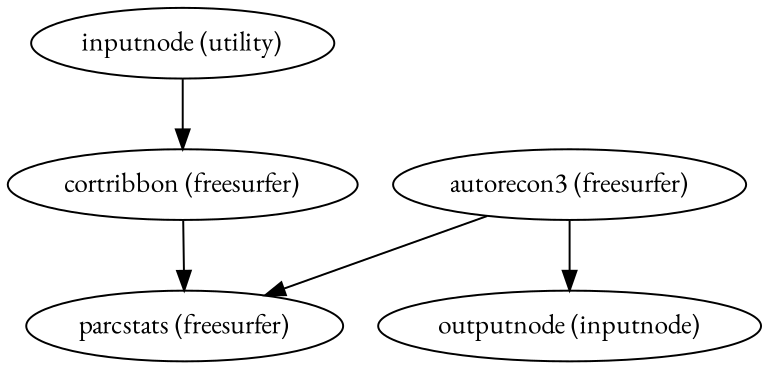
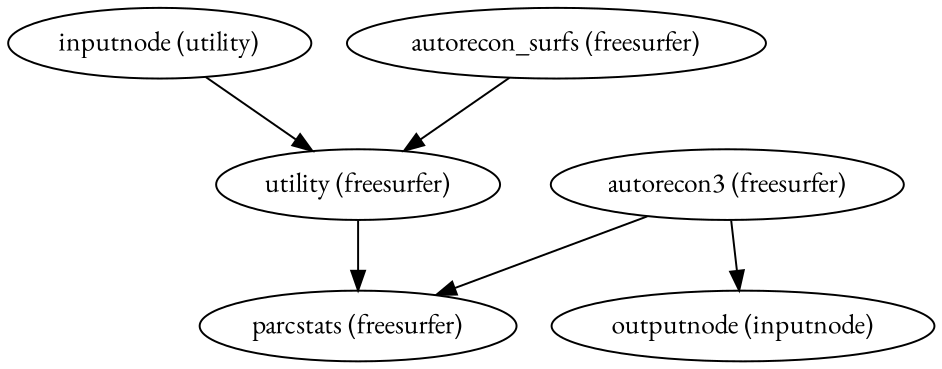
none -> (556, 43)
(183, 185) -> (358, 185)
